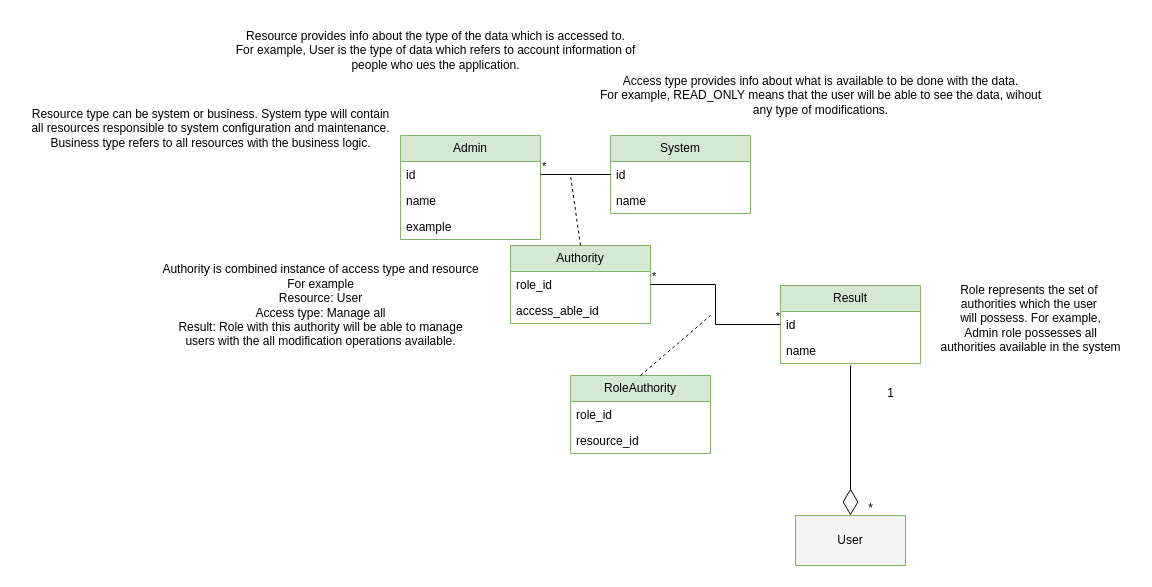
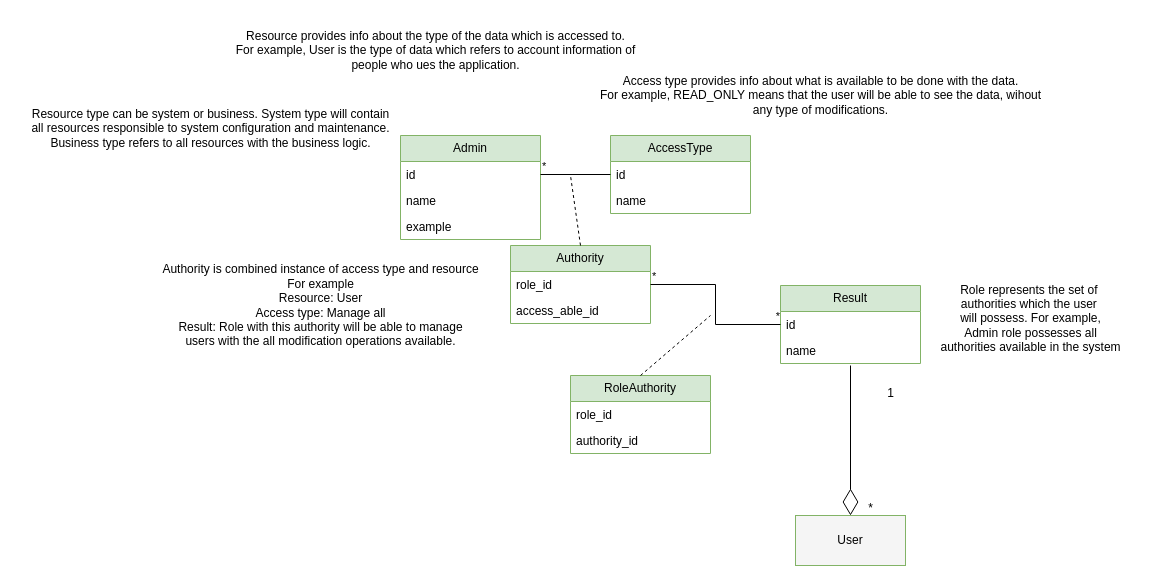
(681, 149) -> (681, 149)
(612, 442) -> (614, 442)
